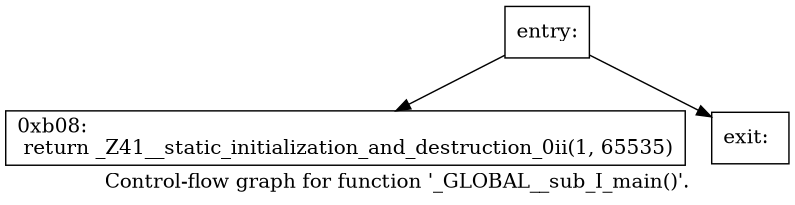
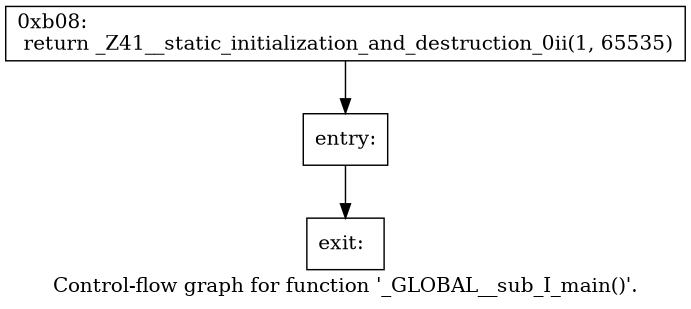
(457, 80) -> (345, 80)
